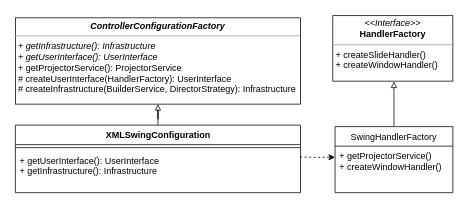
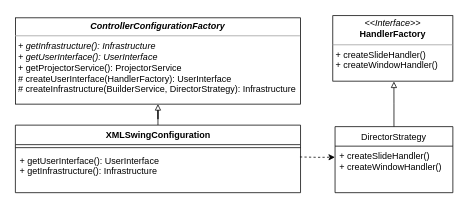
(393, 137) -> (393, 137)
(395, 156) -> (390, 156)
